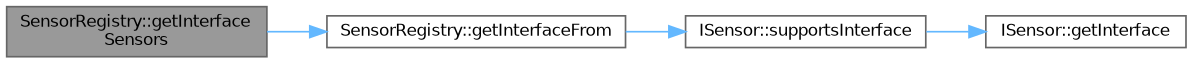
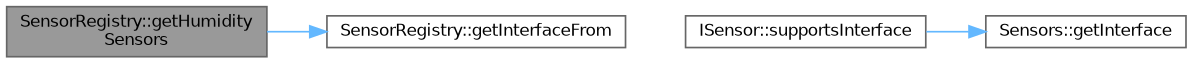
(137, 32) -> (137, 32)
(647, 32) -> none
(1086, 32) -> (1086, 32)
